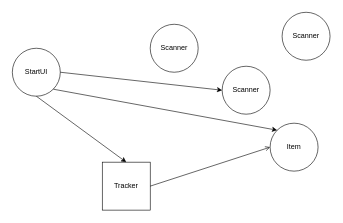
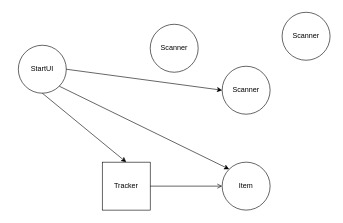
(36, 72) -> (42, 69)
(294, 147) -> (246, 186)
